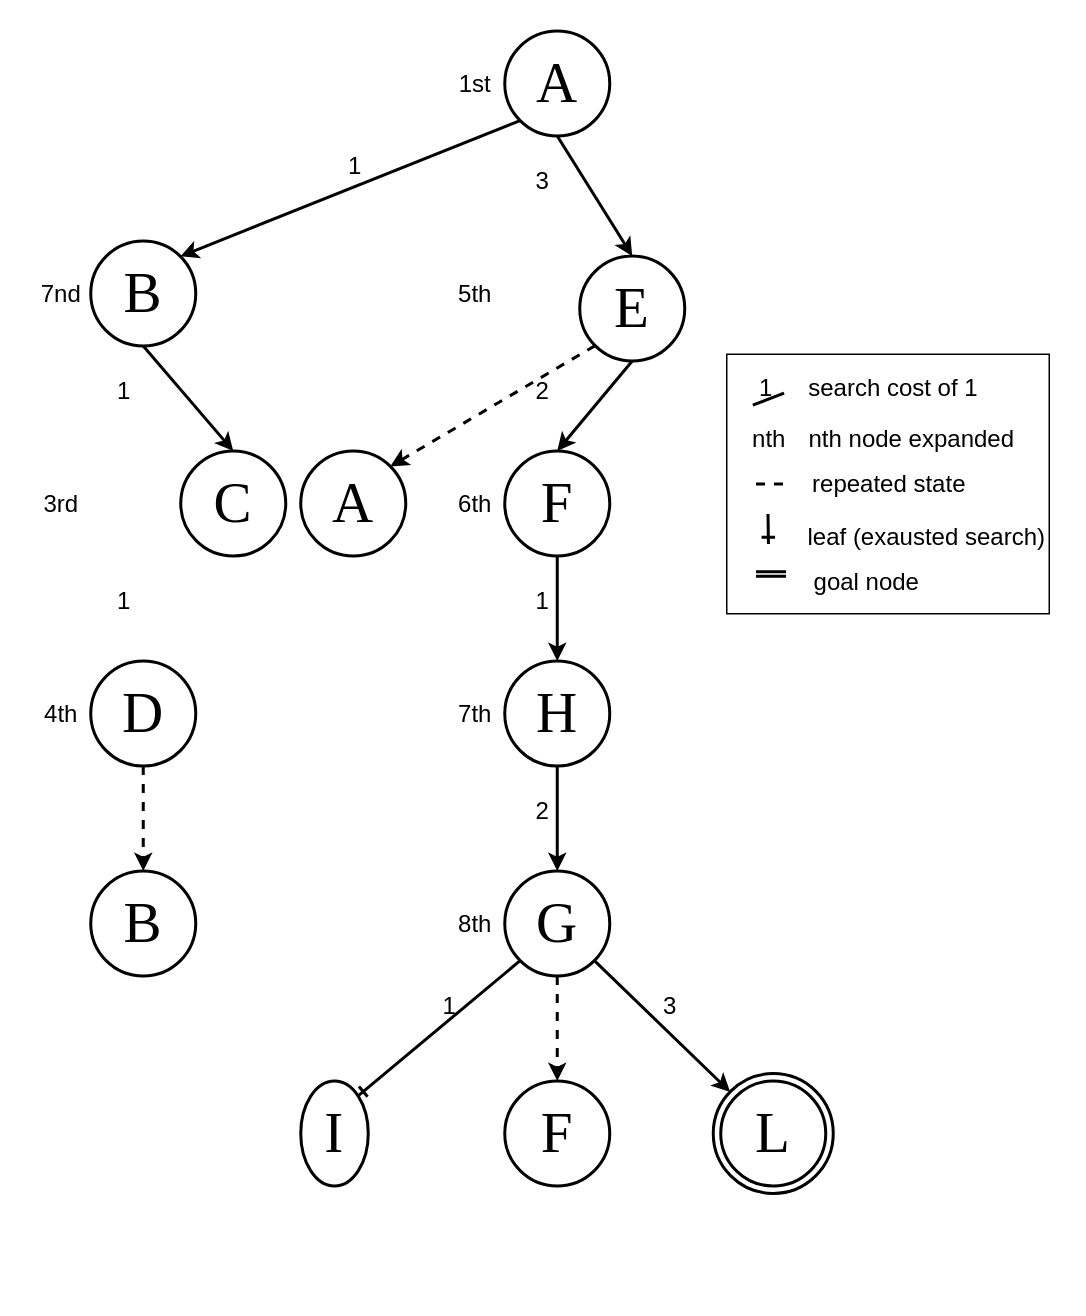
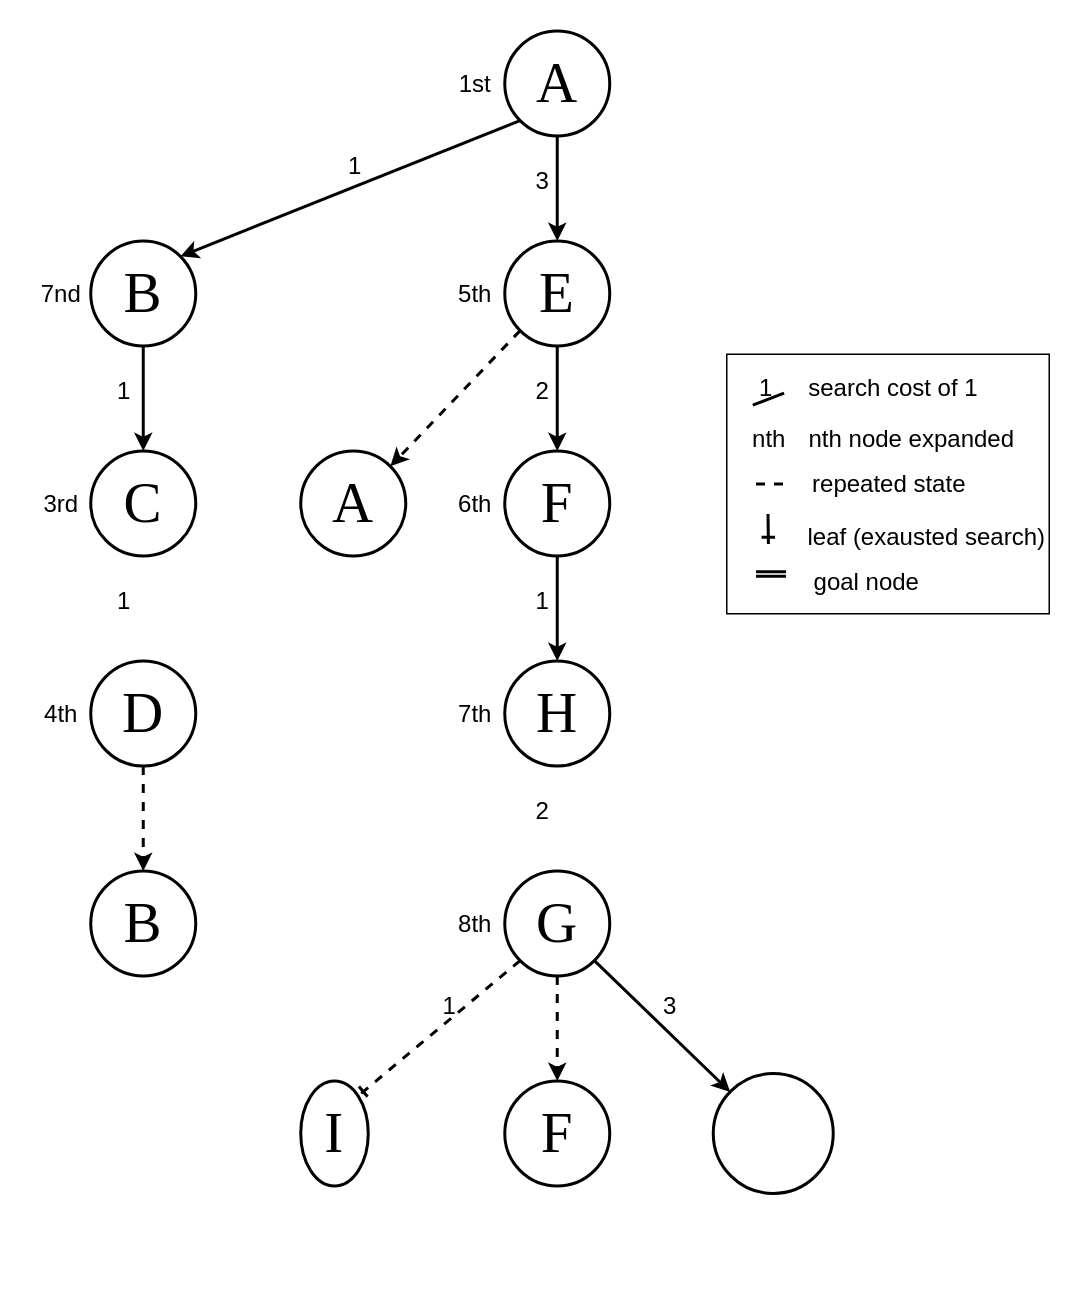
(632, 308) -> (557, 293)
(233, 503) -> (143, 503)
(557, 812) -> none
(436, 1030) -> (436, 1030)
(773, 1133) -> none
